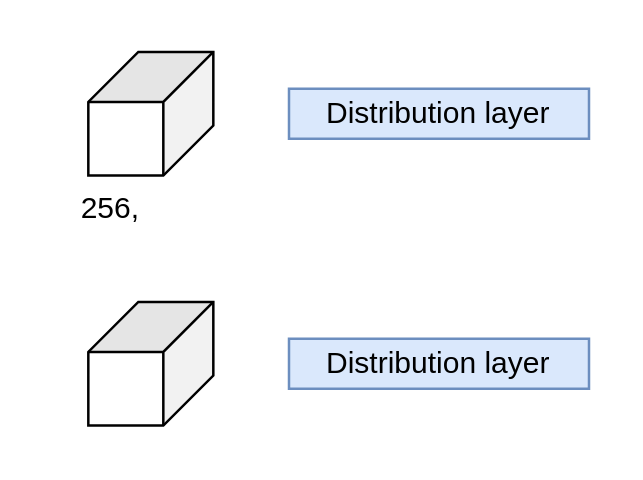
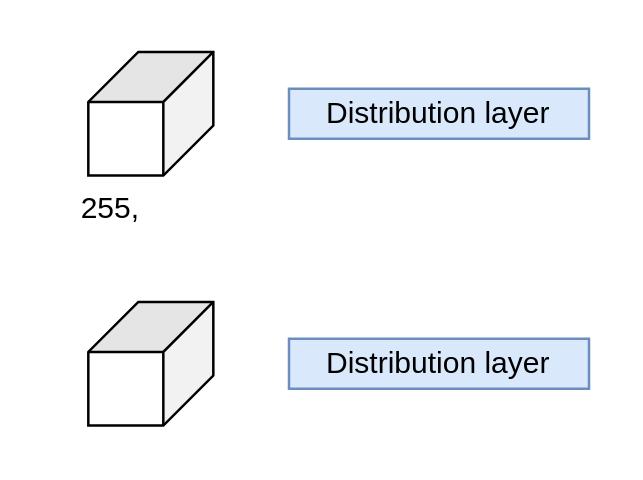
(115, 209) -> (115, 209)
